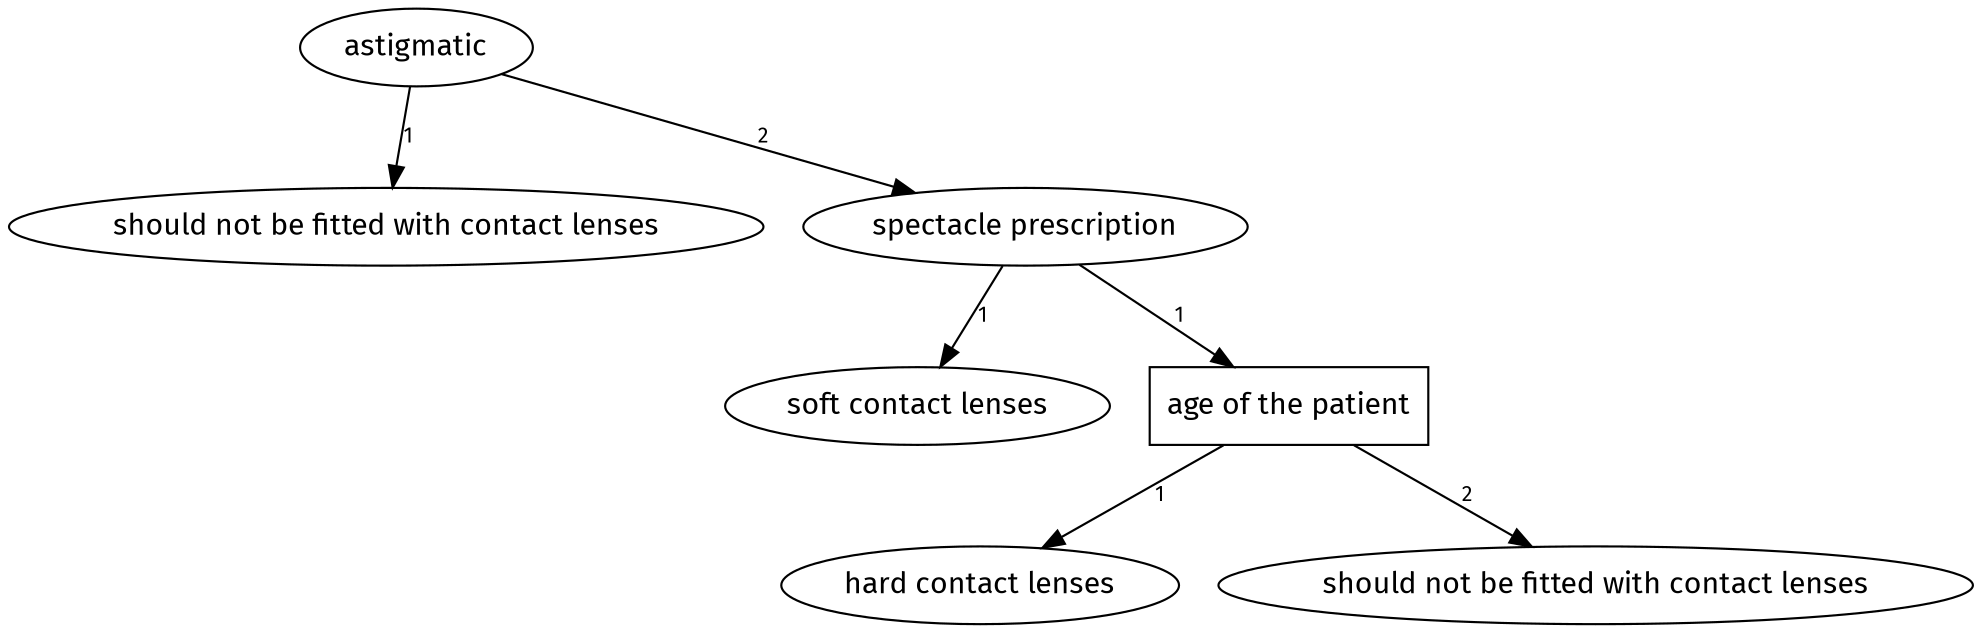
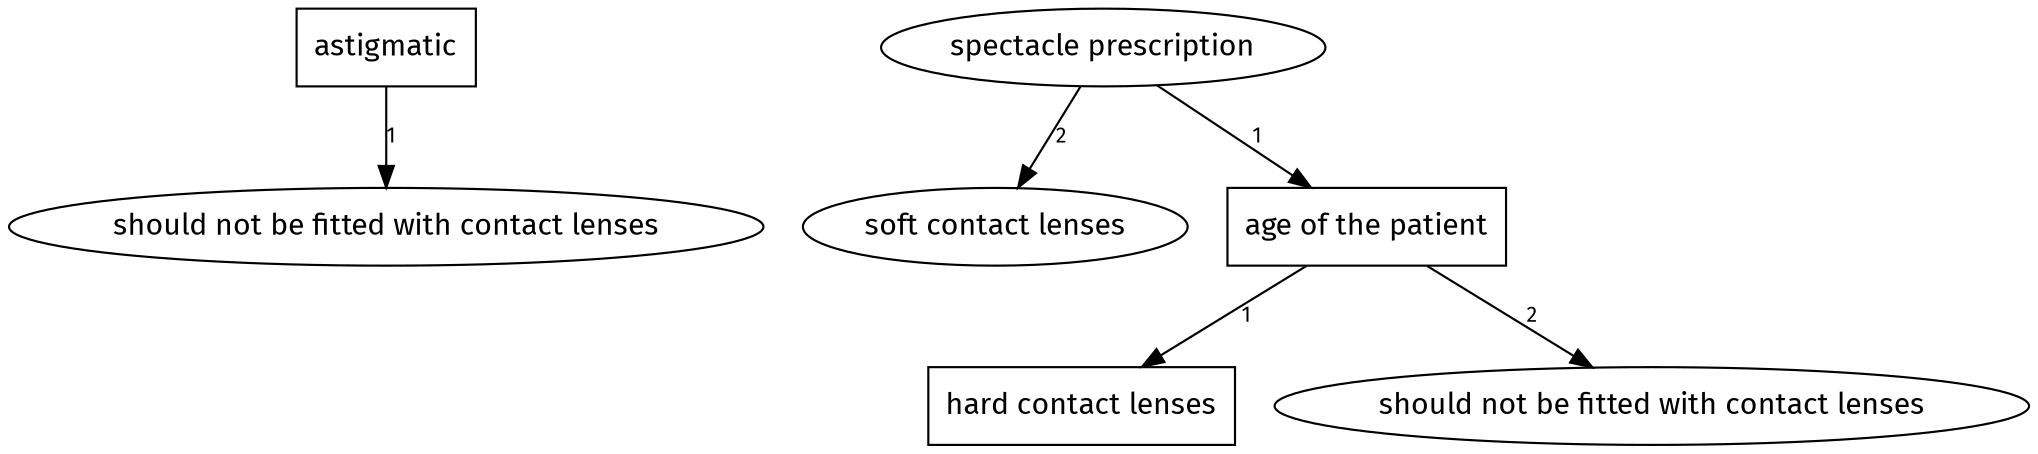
(416, 48) -> (386, 48)
(698, 131) -> none
(983, 316) -> (1062, 137)
(980, 585) -> (1082, 406)
